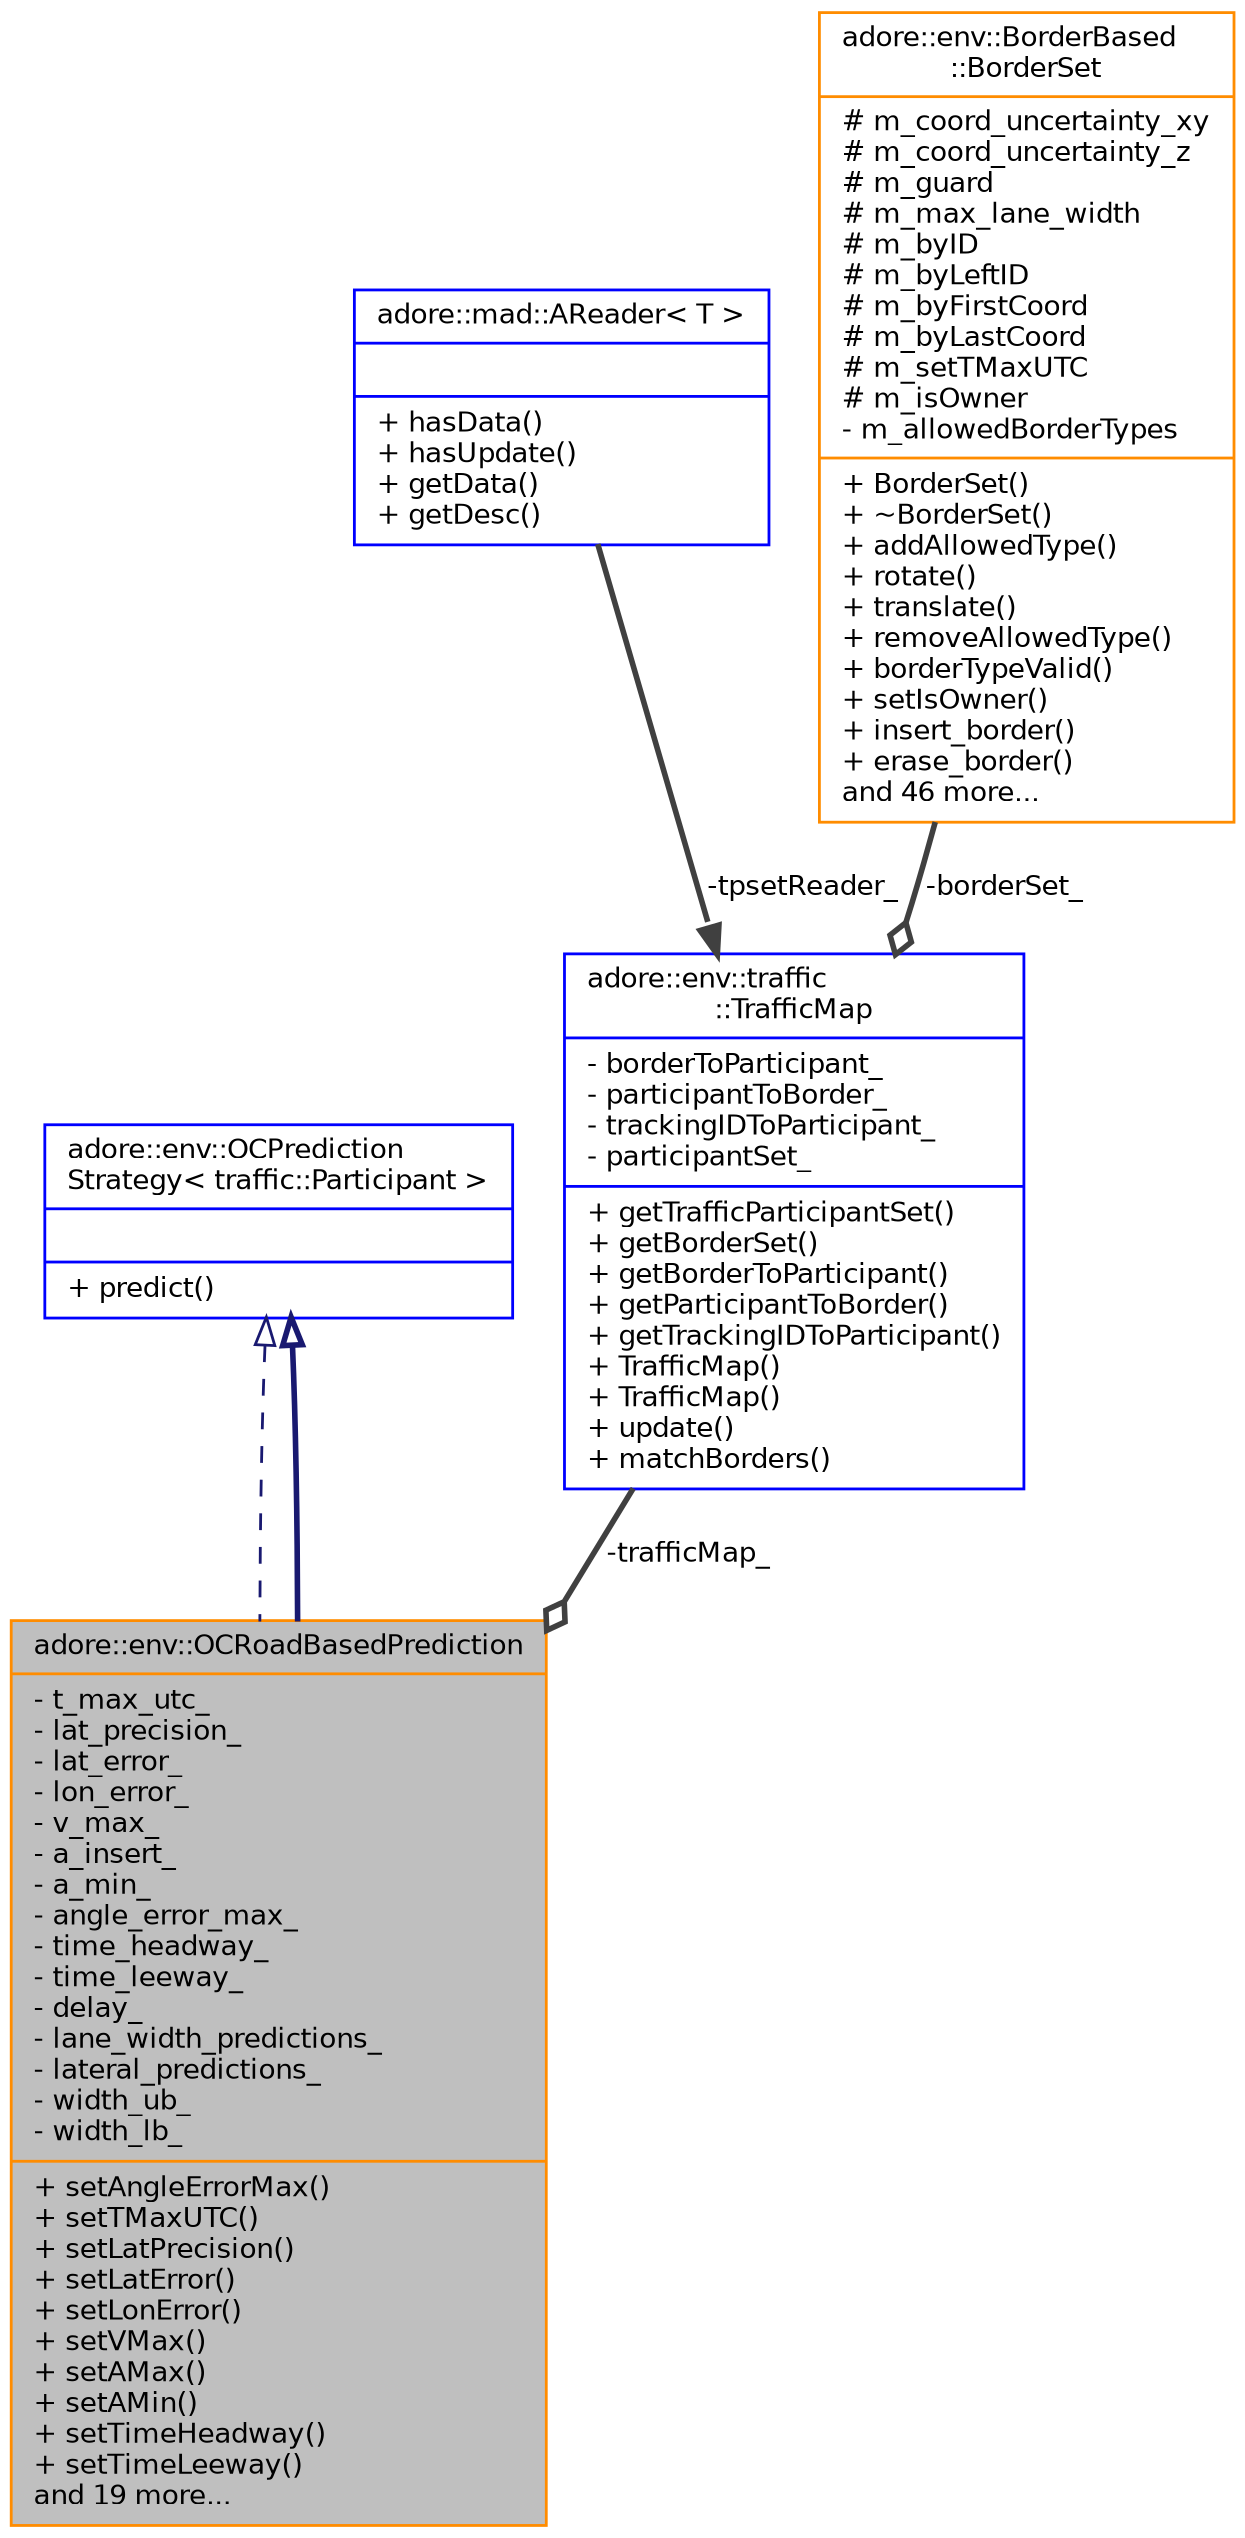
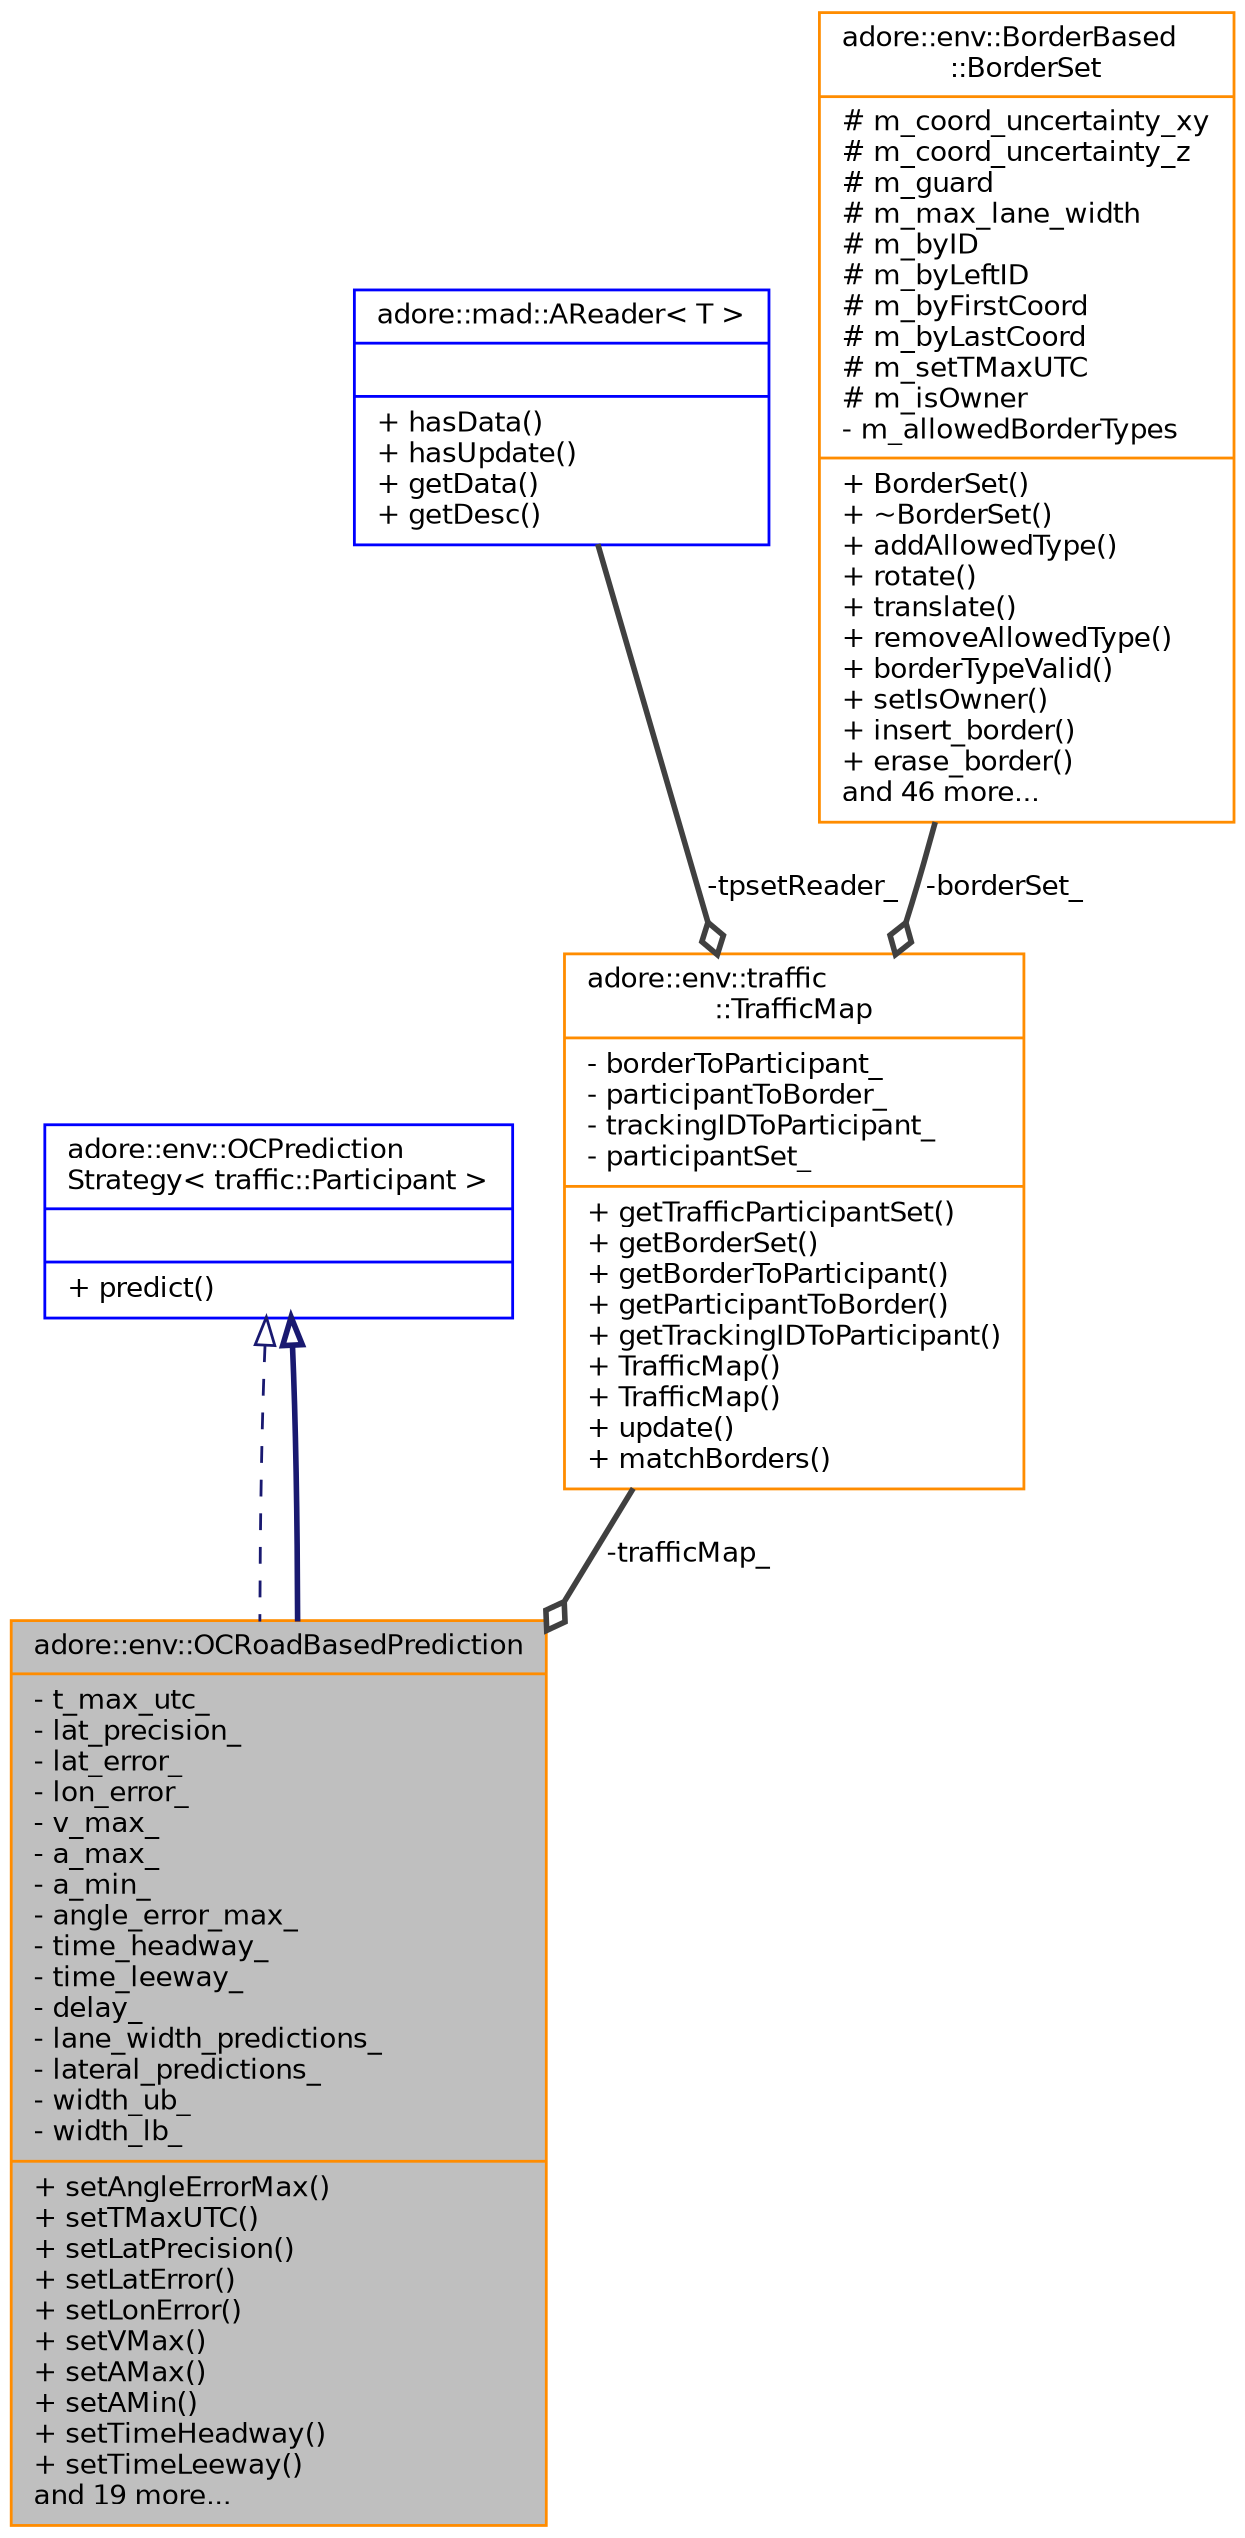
(653, 733) -> (653, 733)
(794, 1221) -> (794, 1221)
(106, 1855) -> (98, 1855)
